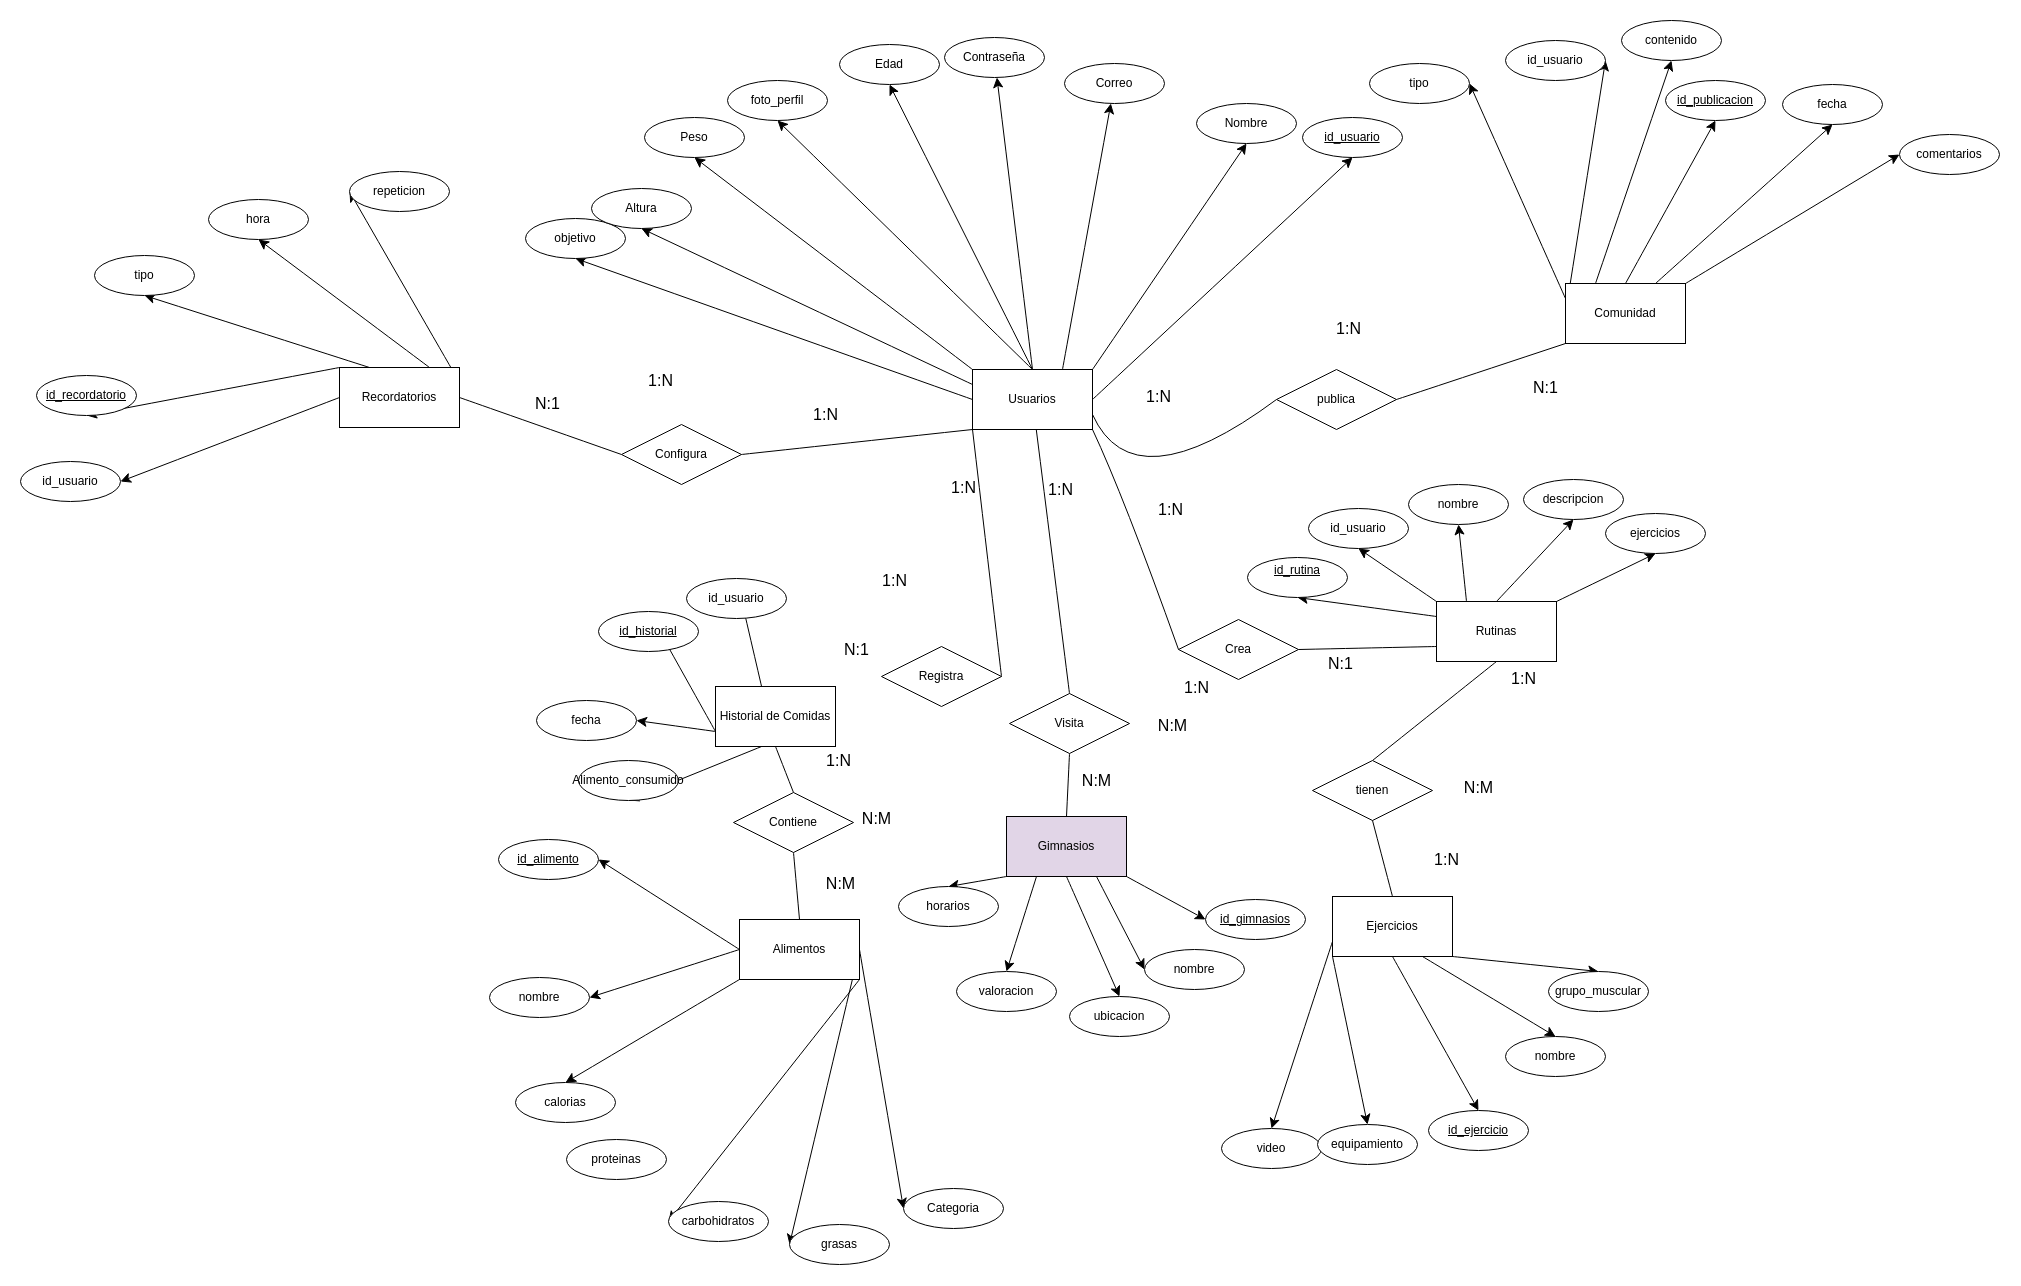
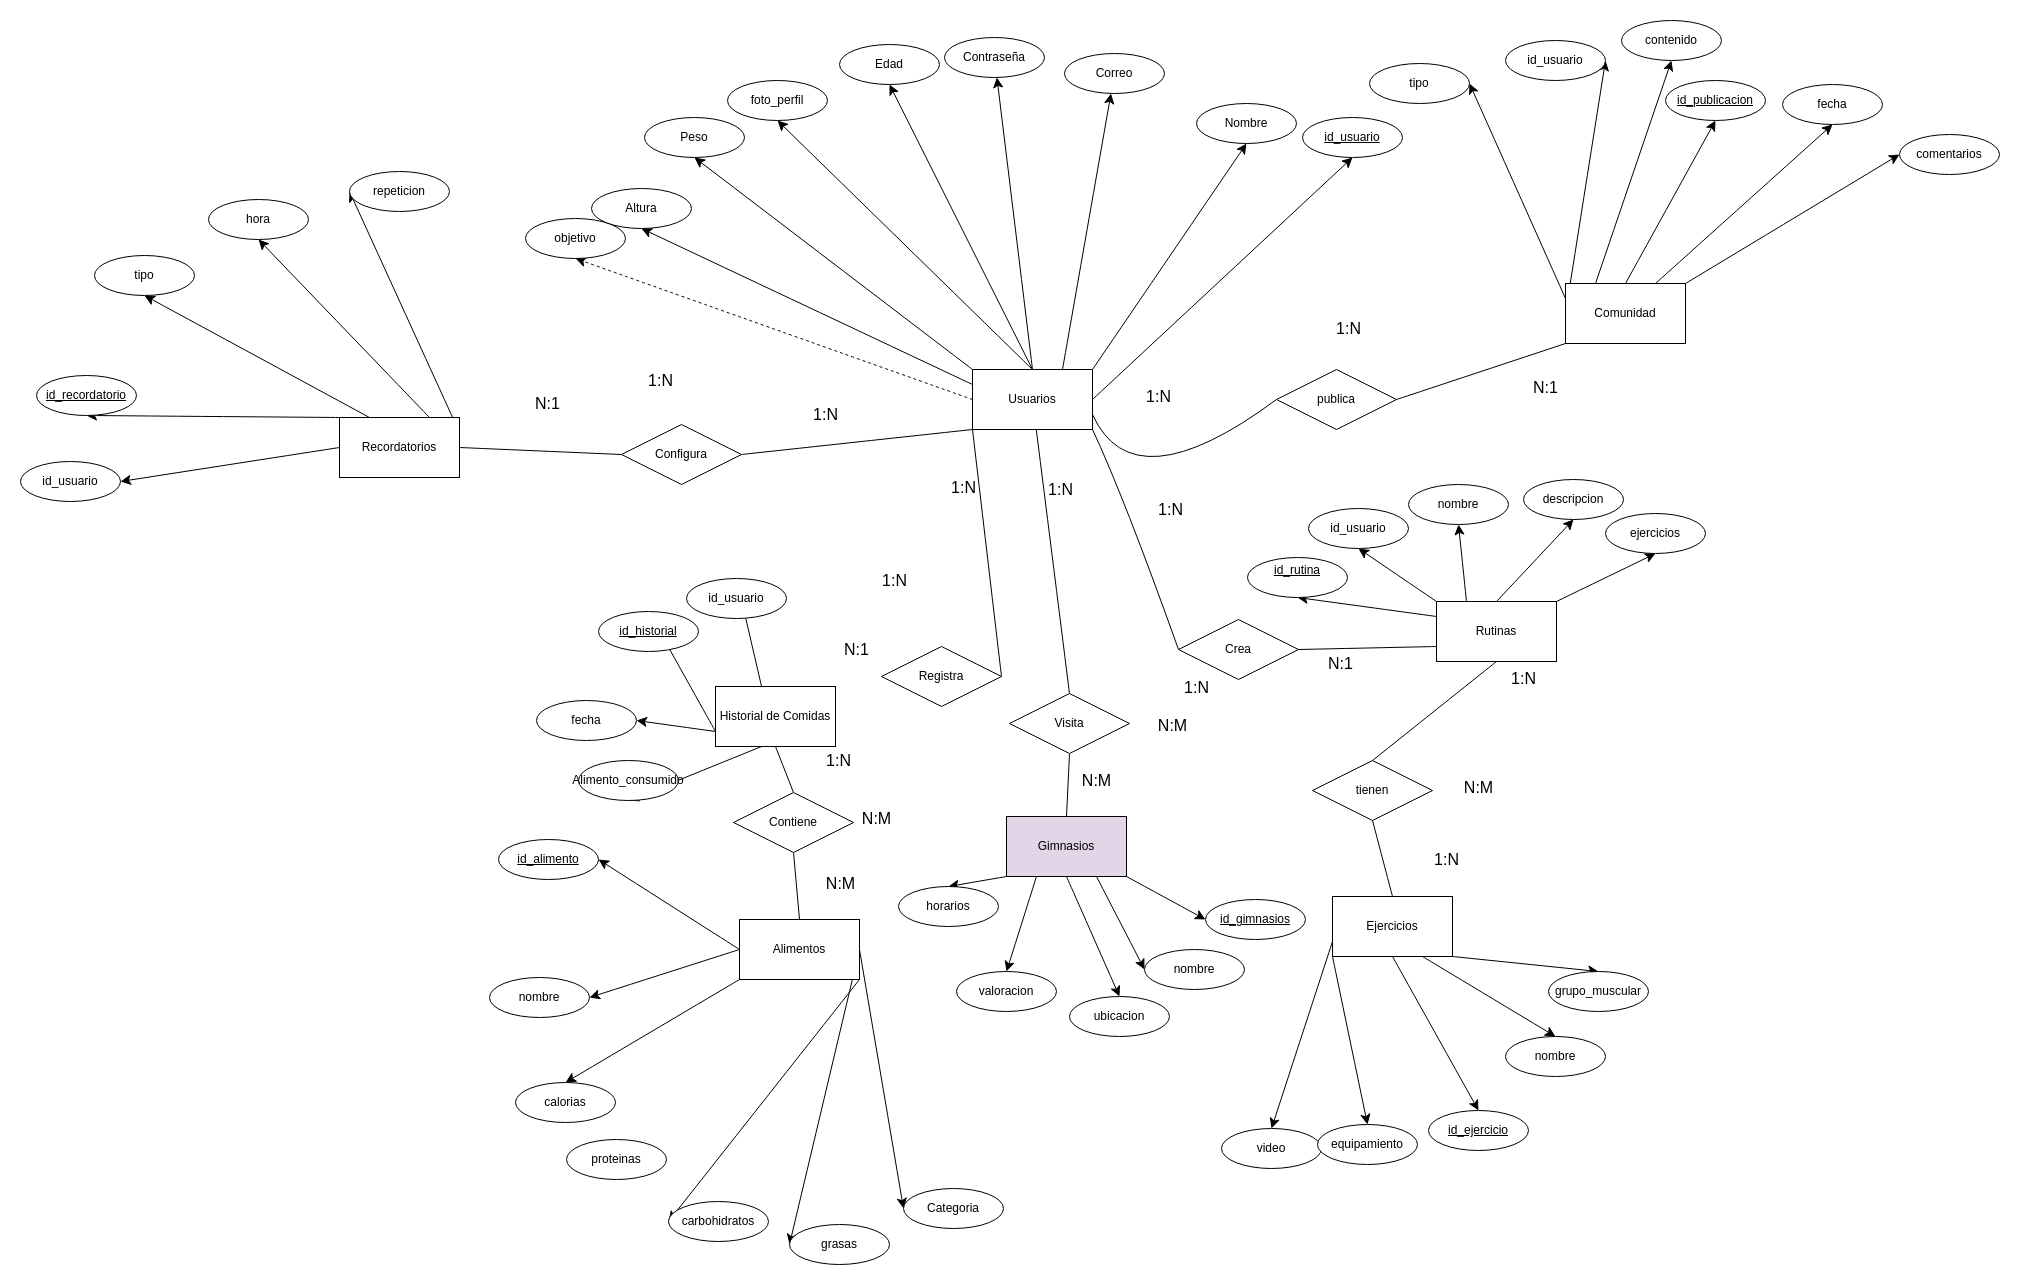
(1115, 84) -> (1115, 74)
(776, 330) -> (776, 330)
(400, 398) -> (400, 448)
